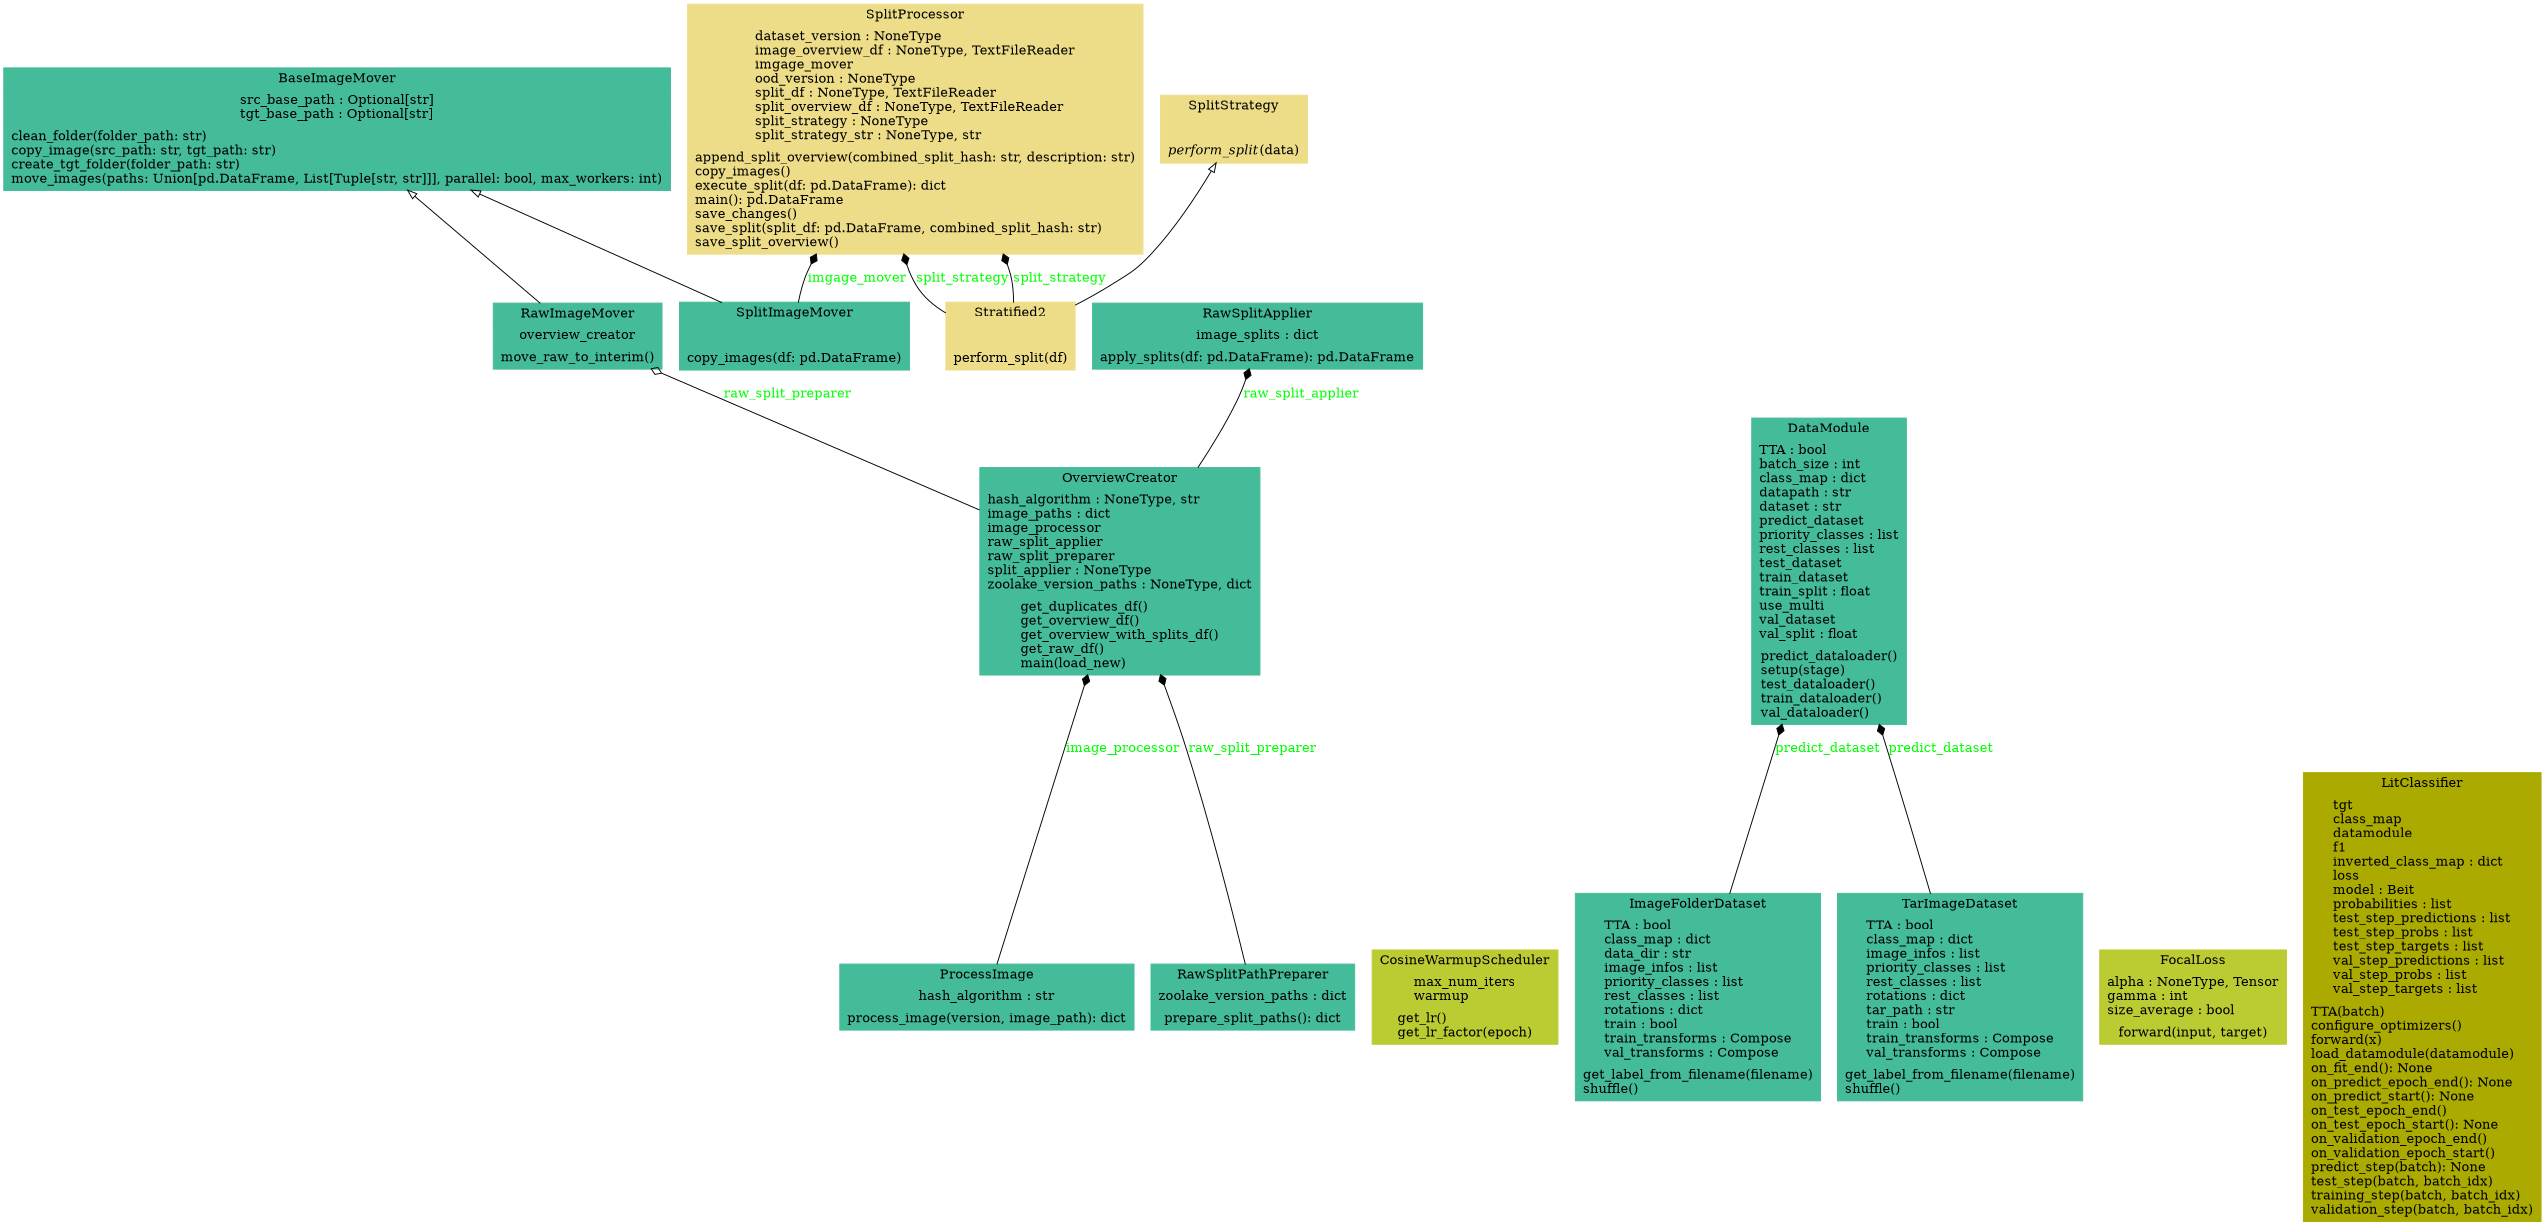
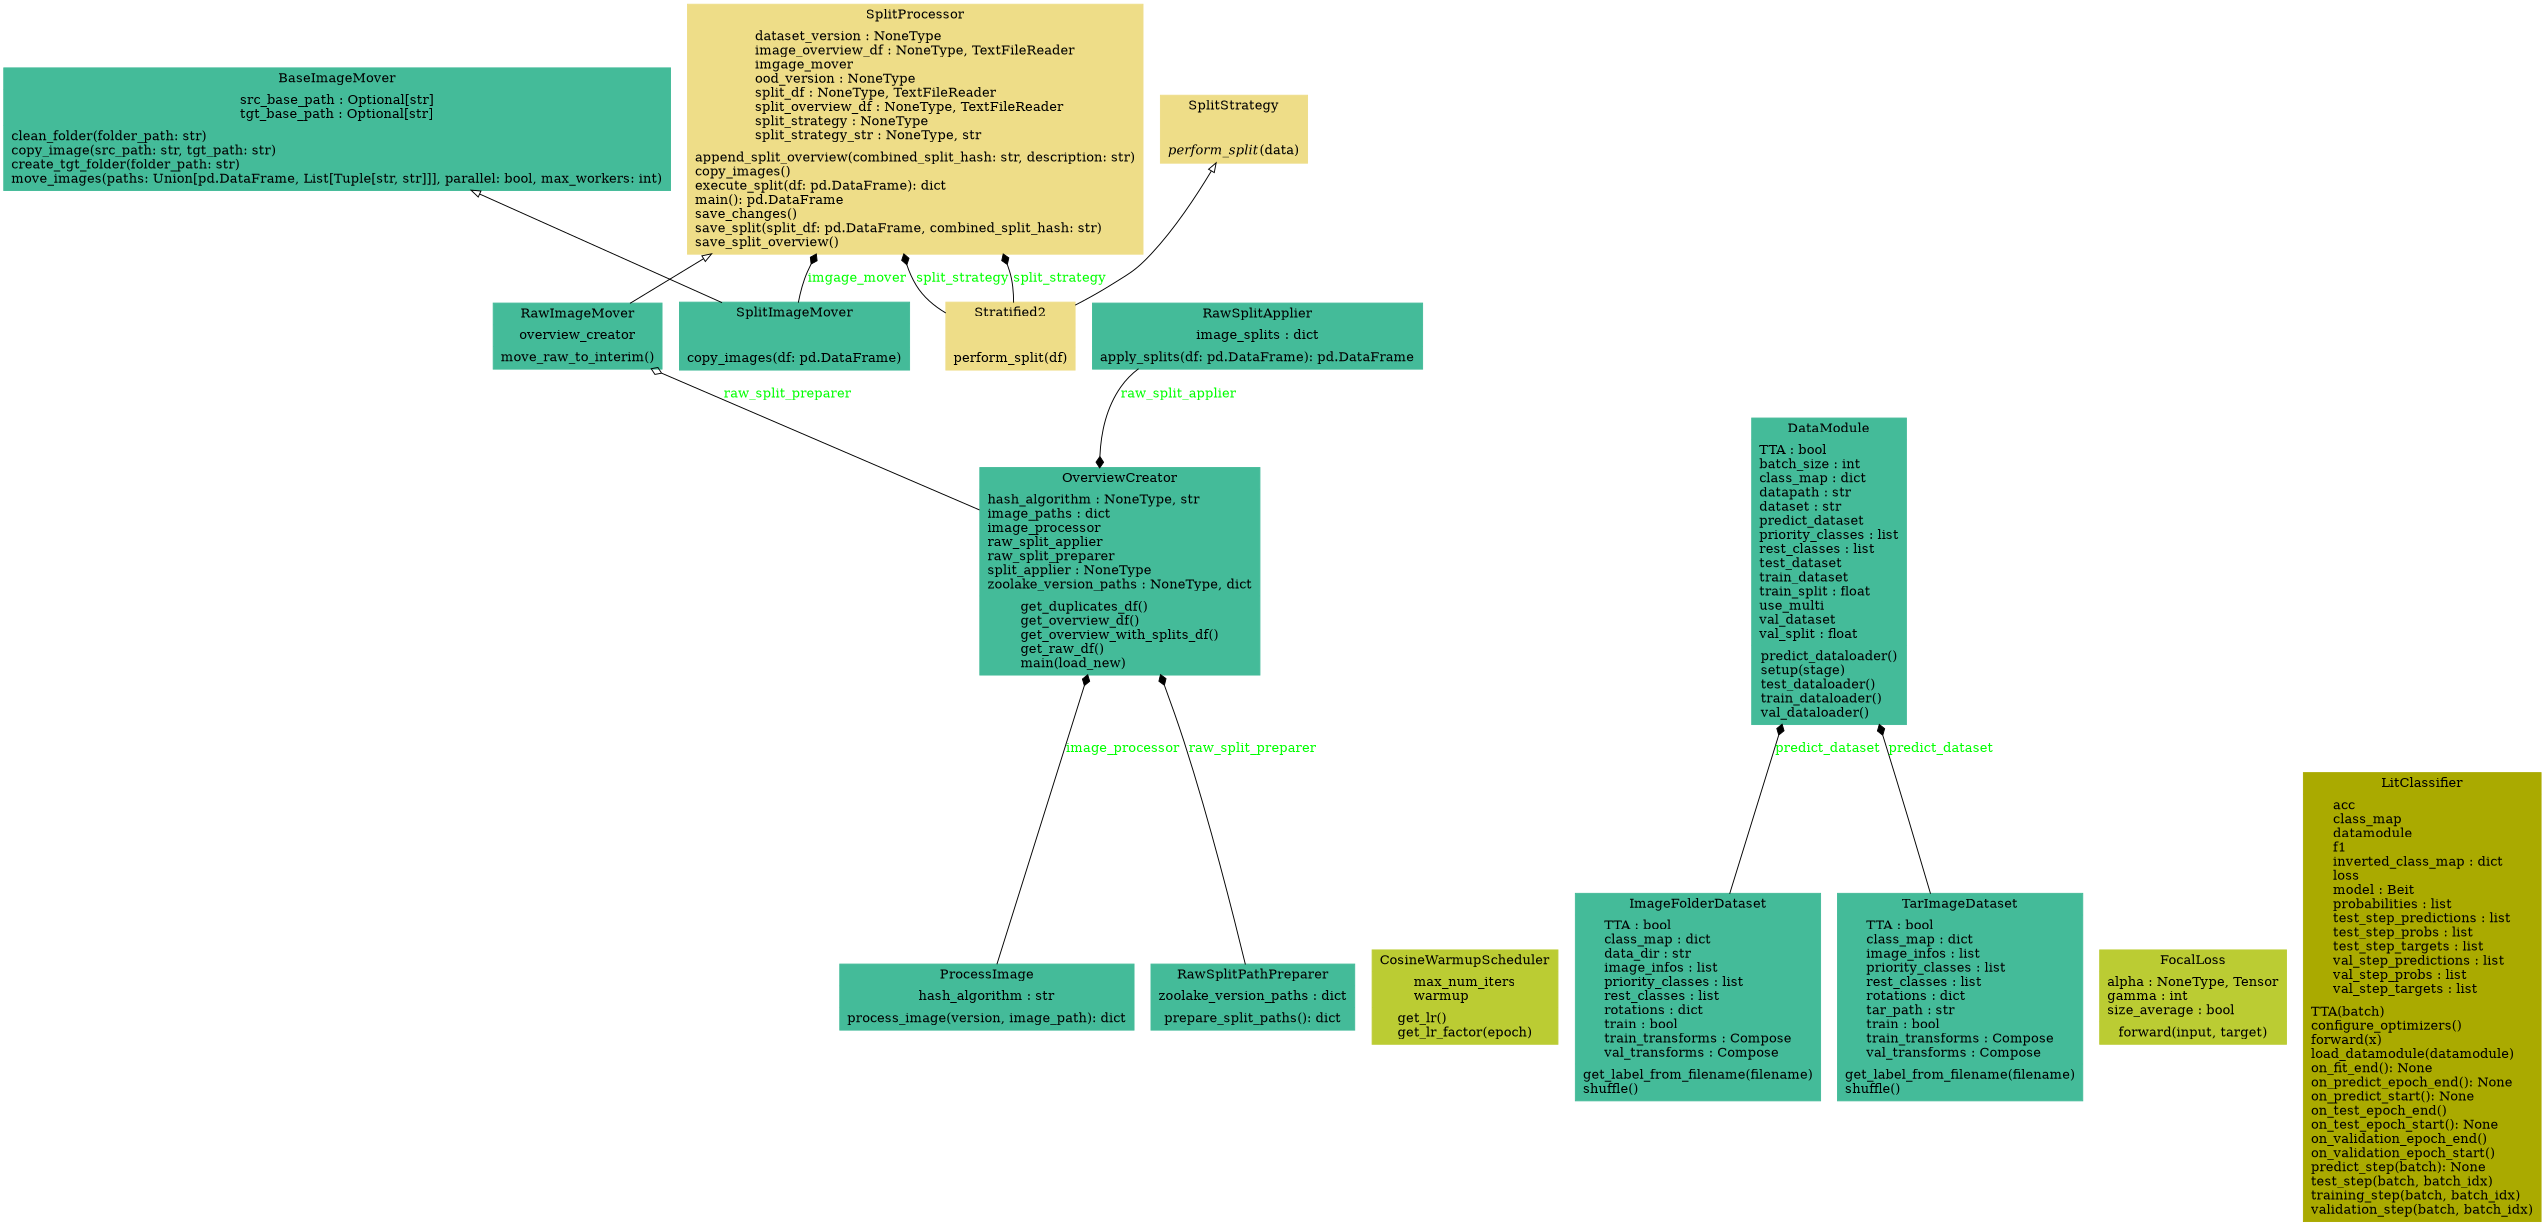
(477, 250) -> (663, 283)
(1224, 425) -> (1110, 408)
(2343, 805) -> (2344, 805)
